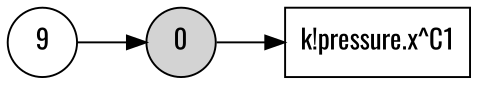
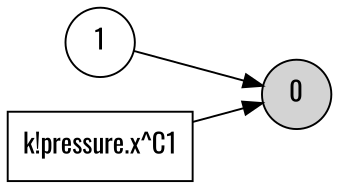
(42, 42) -> (100, 42)
(241, 42) -> (218, 115)
